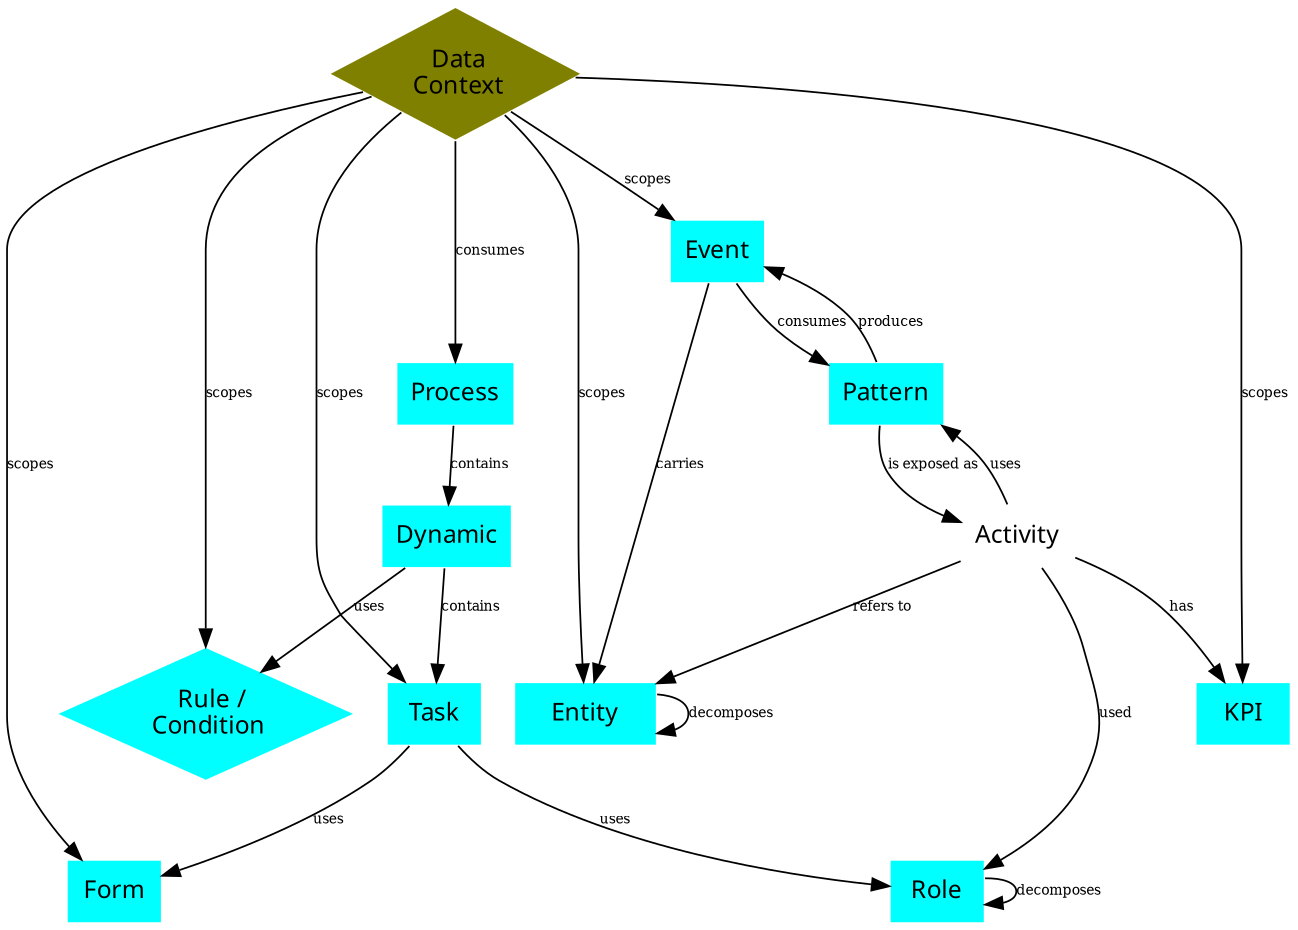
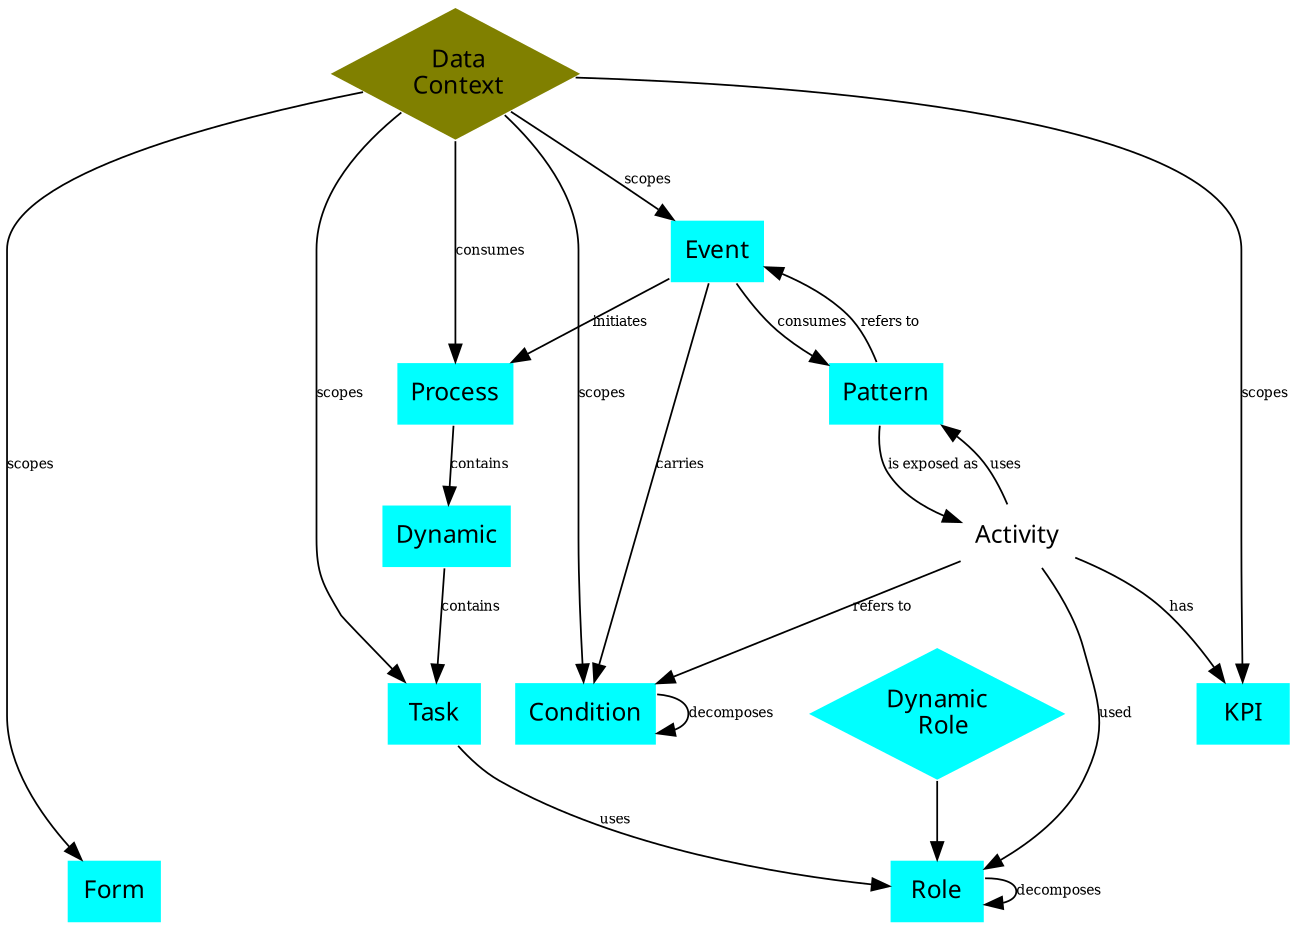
none -> (599, 316)
(891, 323) -> (891, 323)
(206, 714) -> none
(586, 714) -> (586, 714)
none -> (937, 714)
(302, 821) -> none
